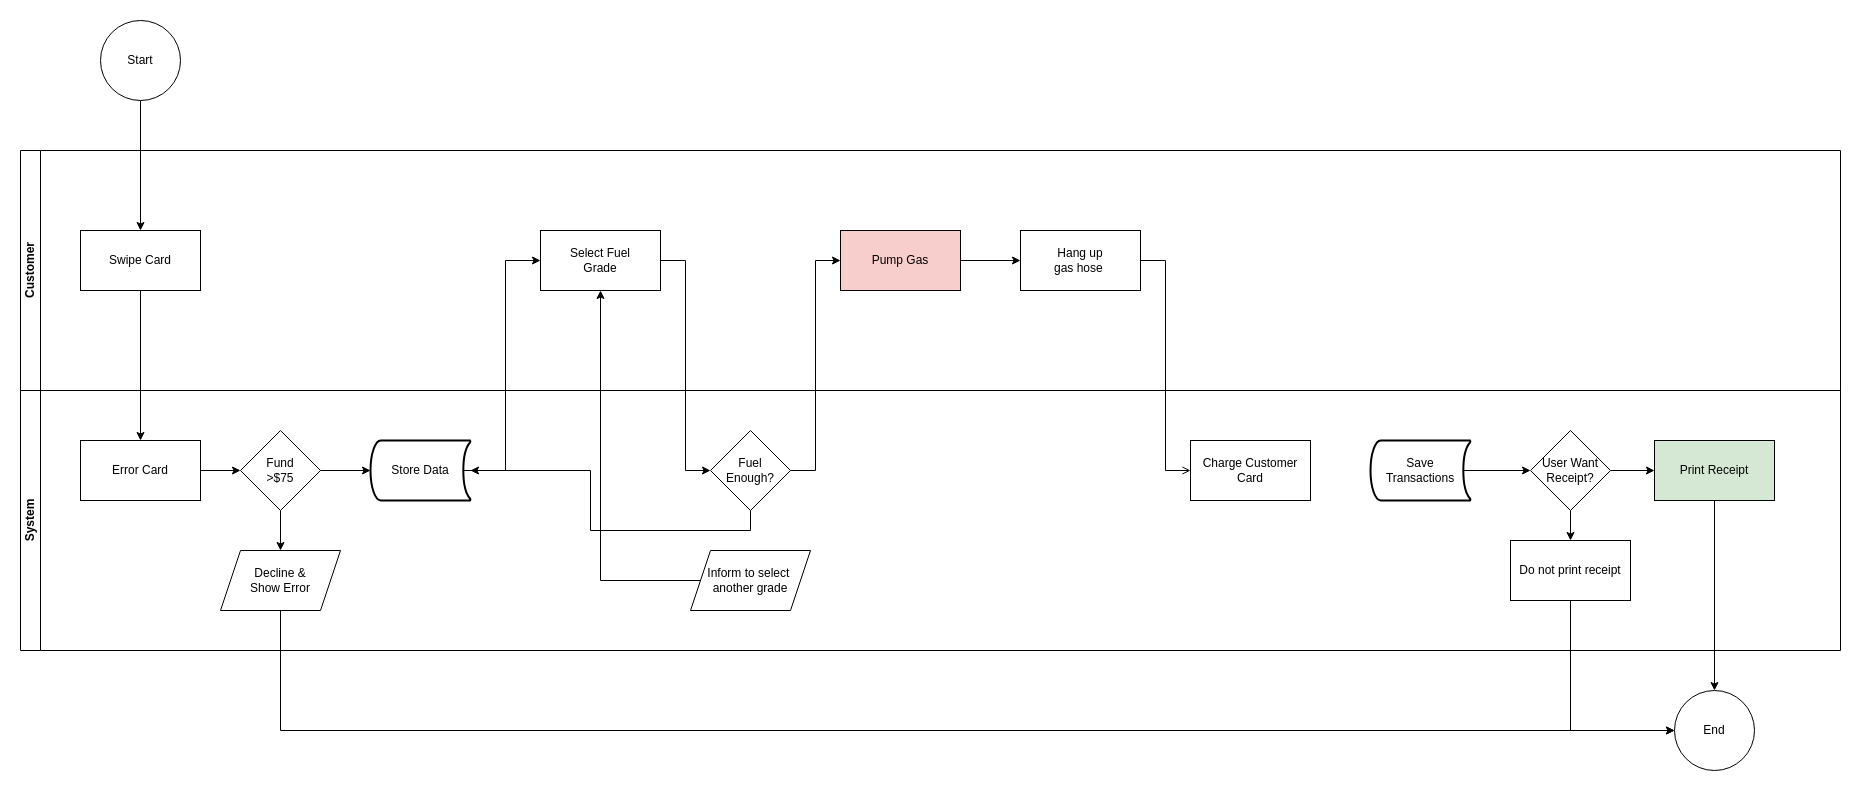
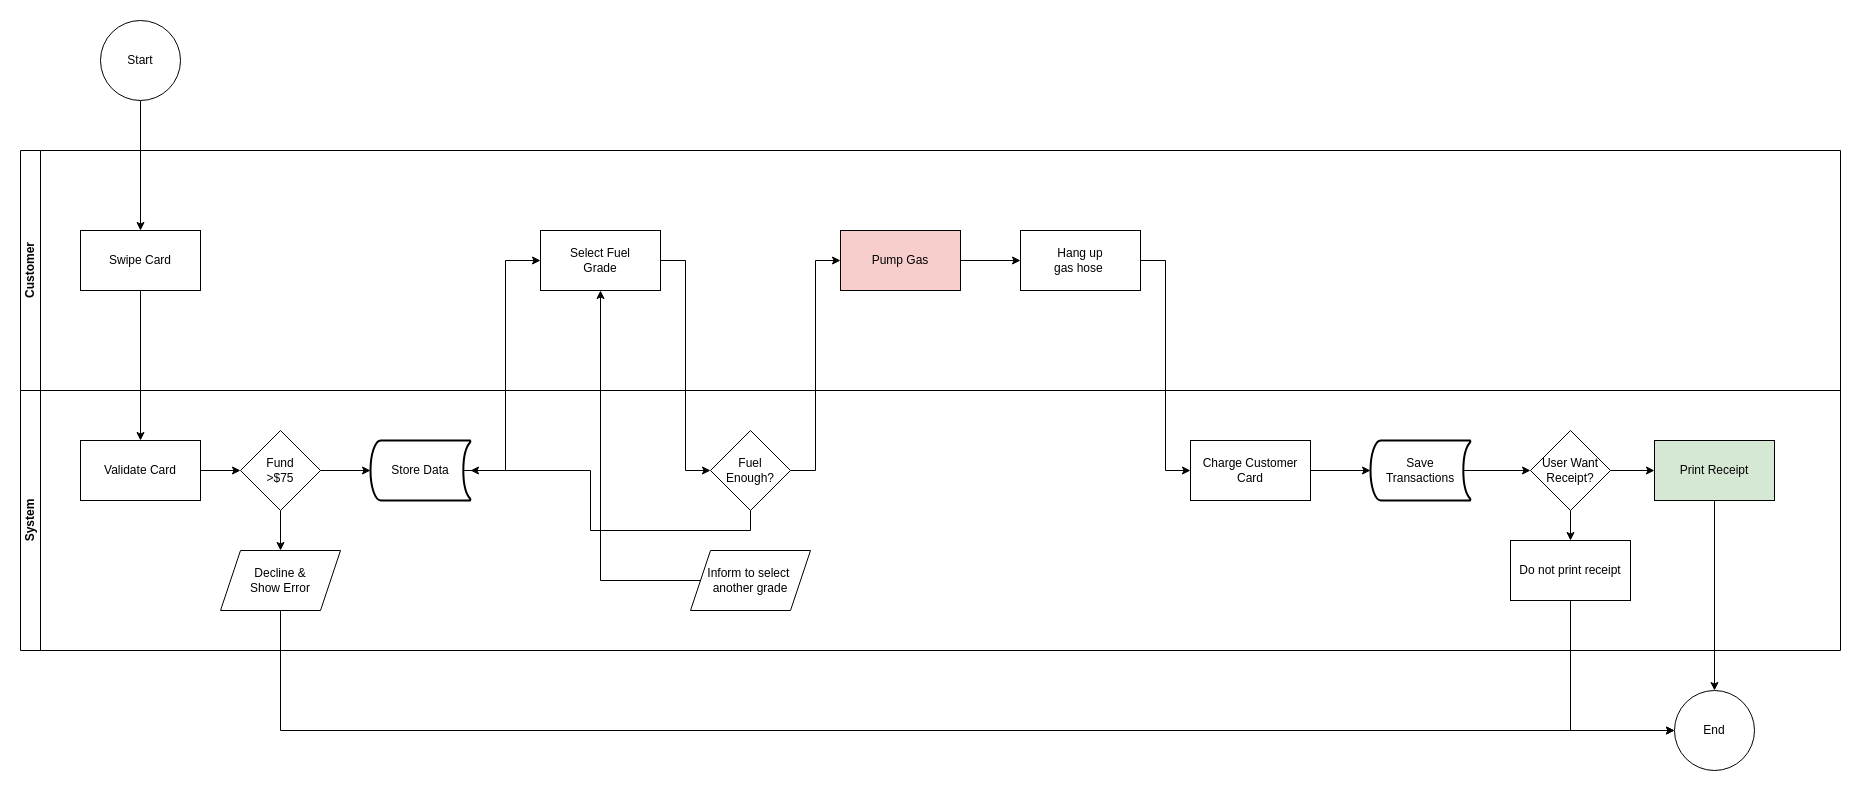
(141, 471) -> (141, 471)
(1184, 471) -> (1182, 471)
none -> (1337, 471)
